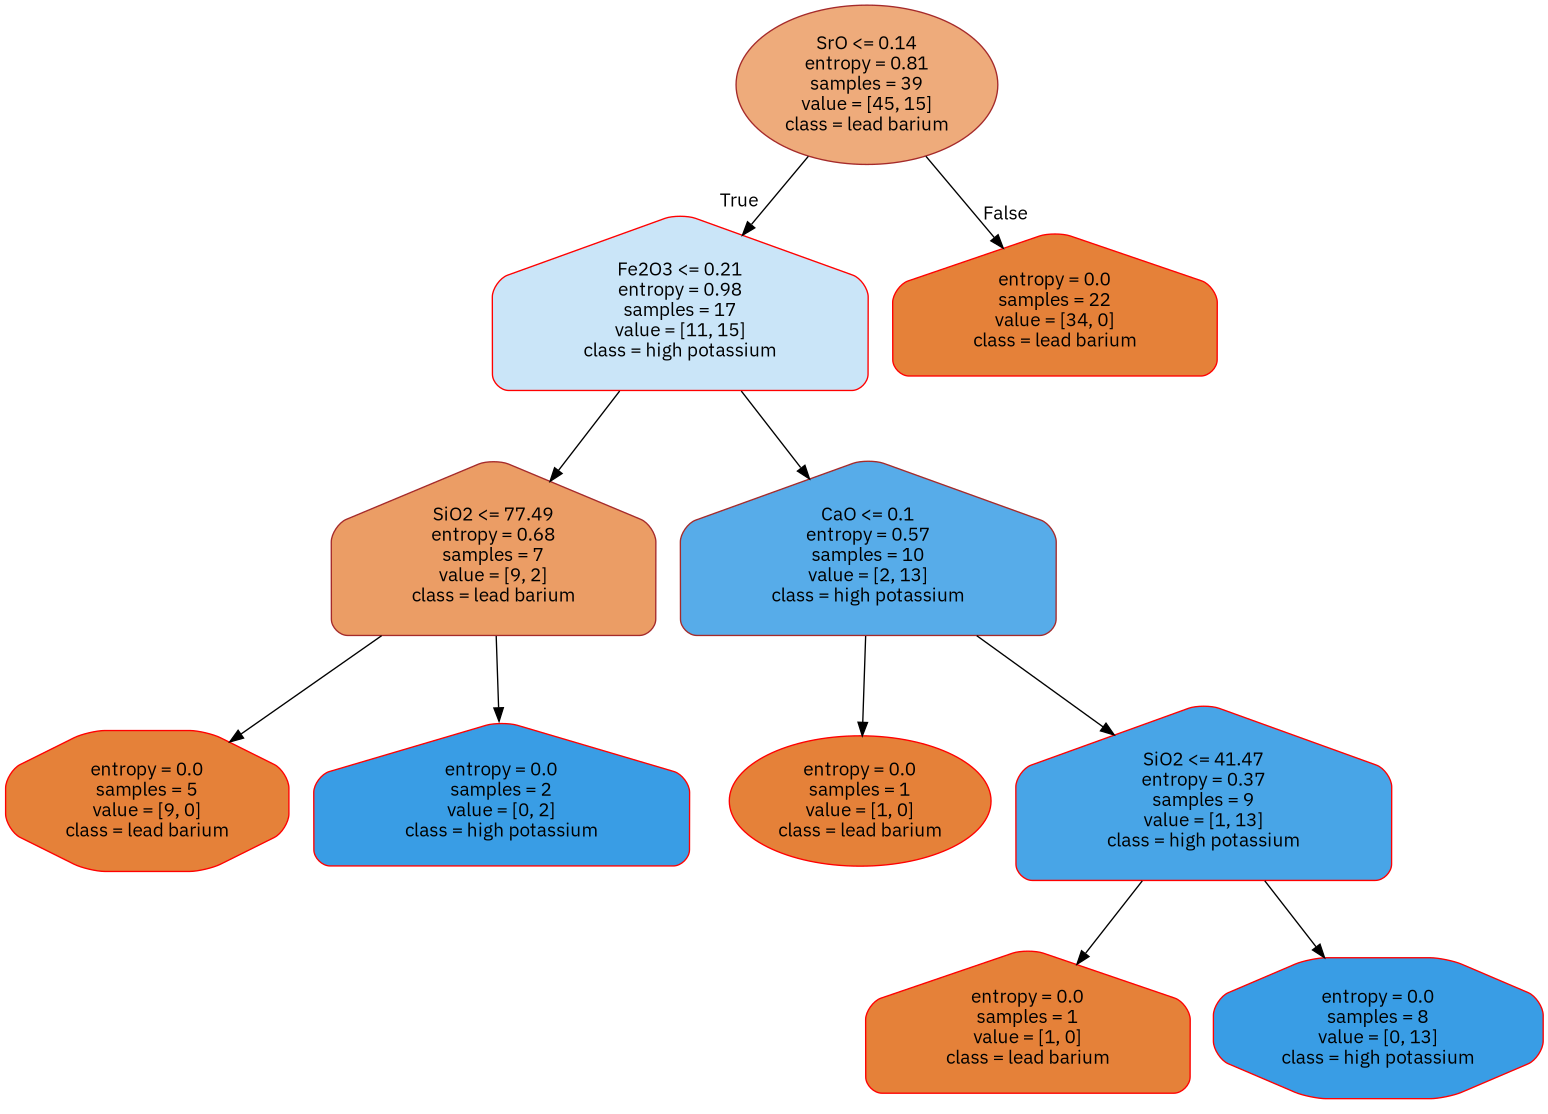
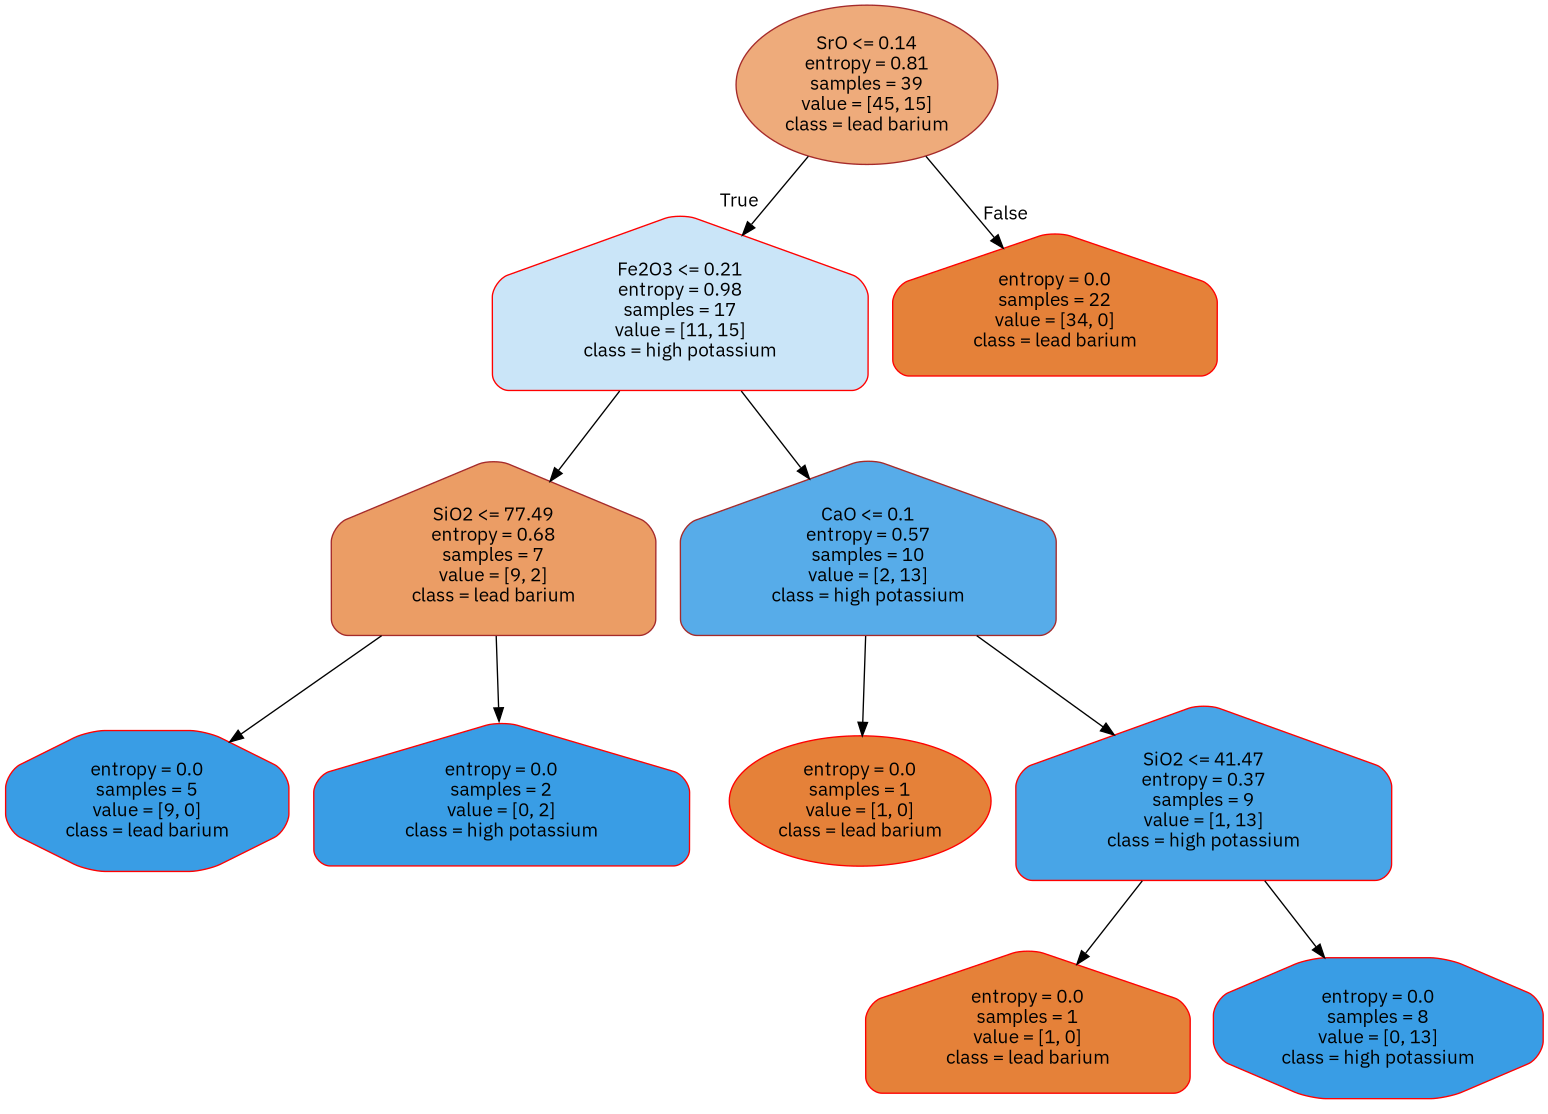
(147, 801) -> (147, 801)
